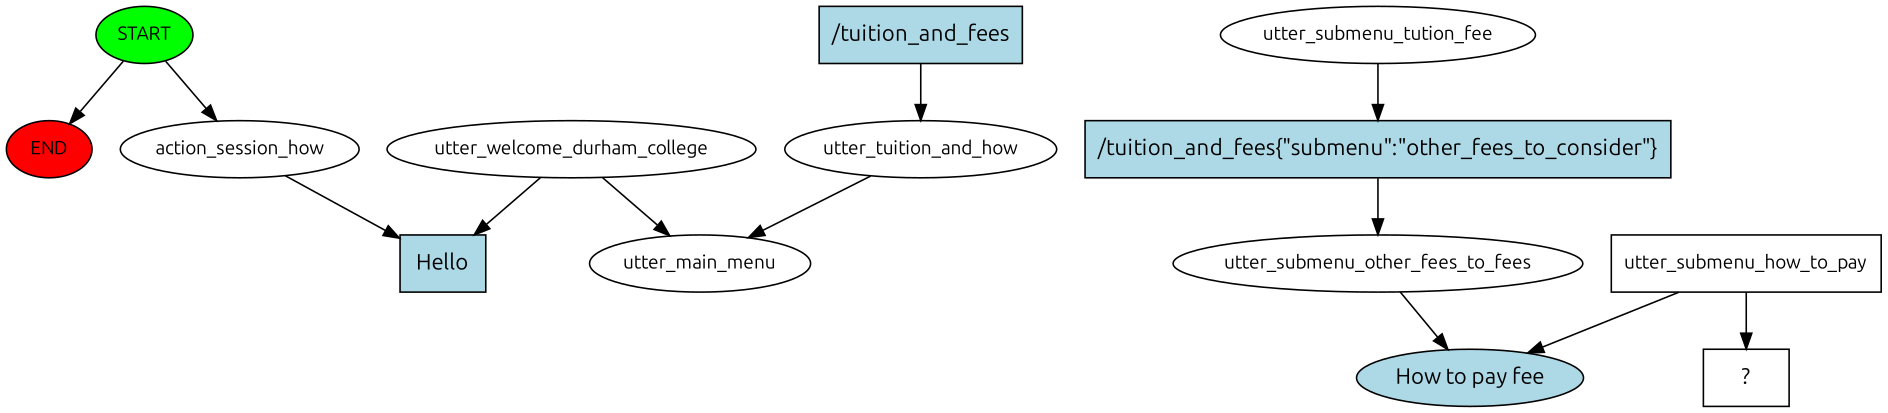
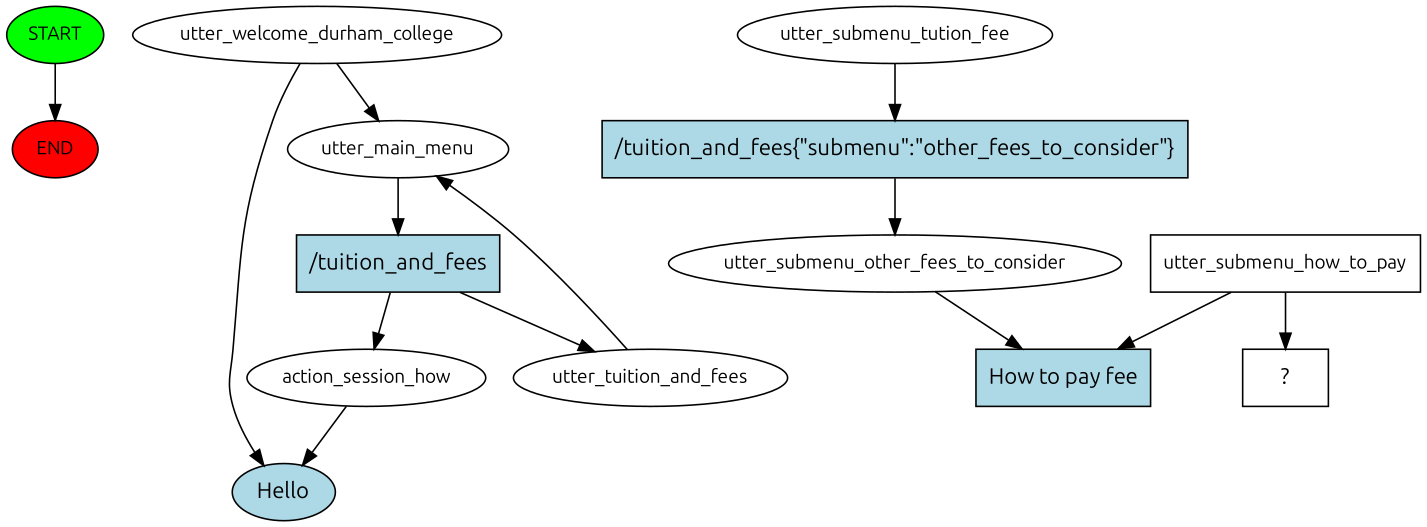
(186, 85) -> (384, 313)
(921, 149) -> (651, 378)
none -> (398, 199)
(443, 264) -> (284, 492)
(1378, 264) -> (895, 264)
(1470, 378) -> (1063, 378)
